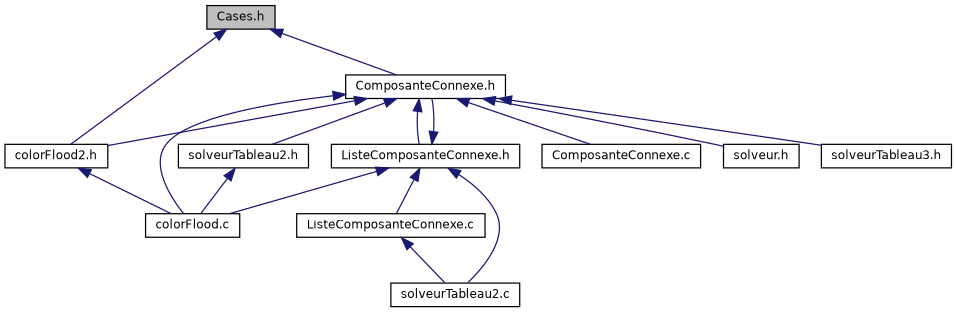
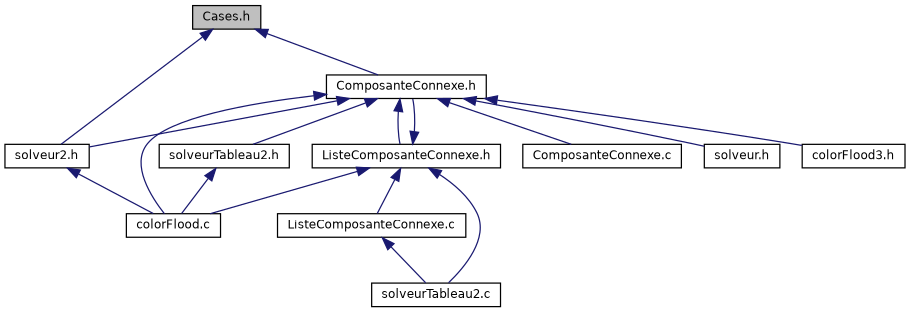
(56, 156) -> (47, 156)
(886, 156) -> (854, 156)
